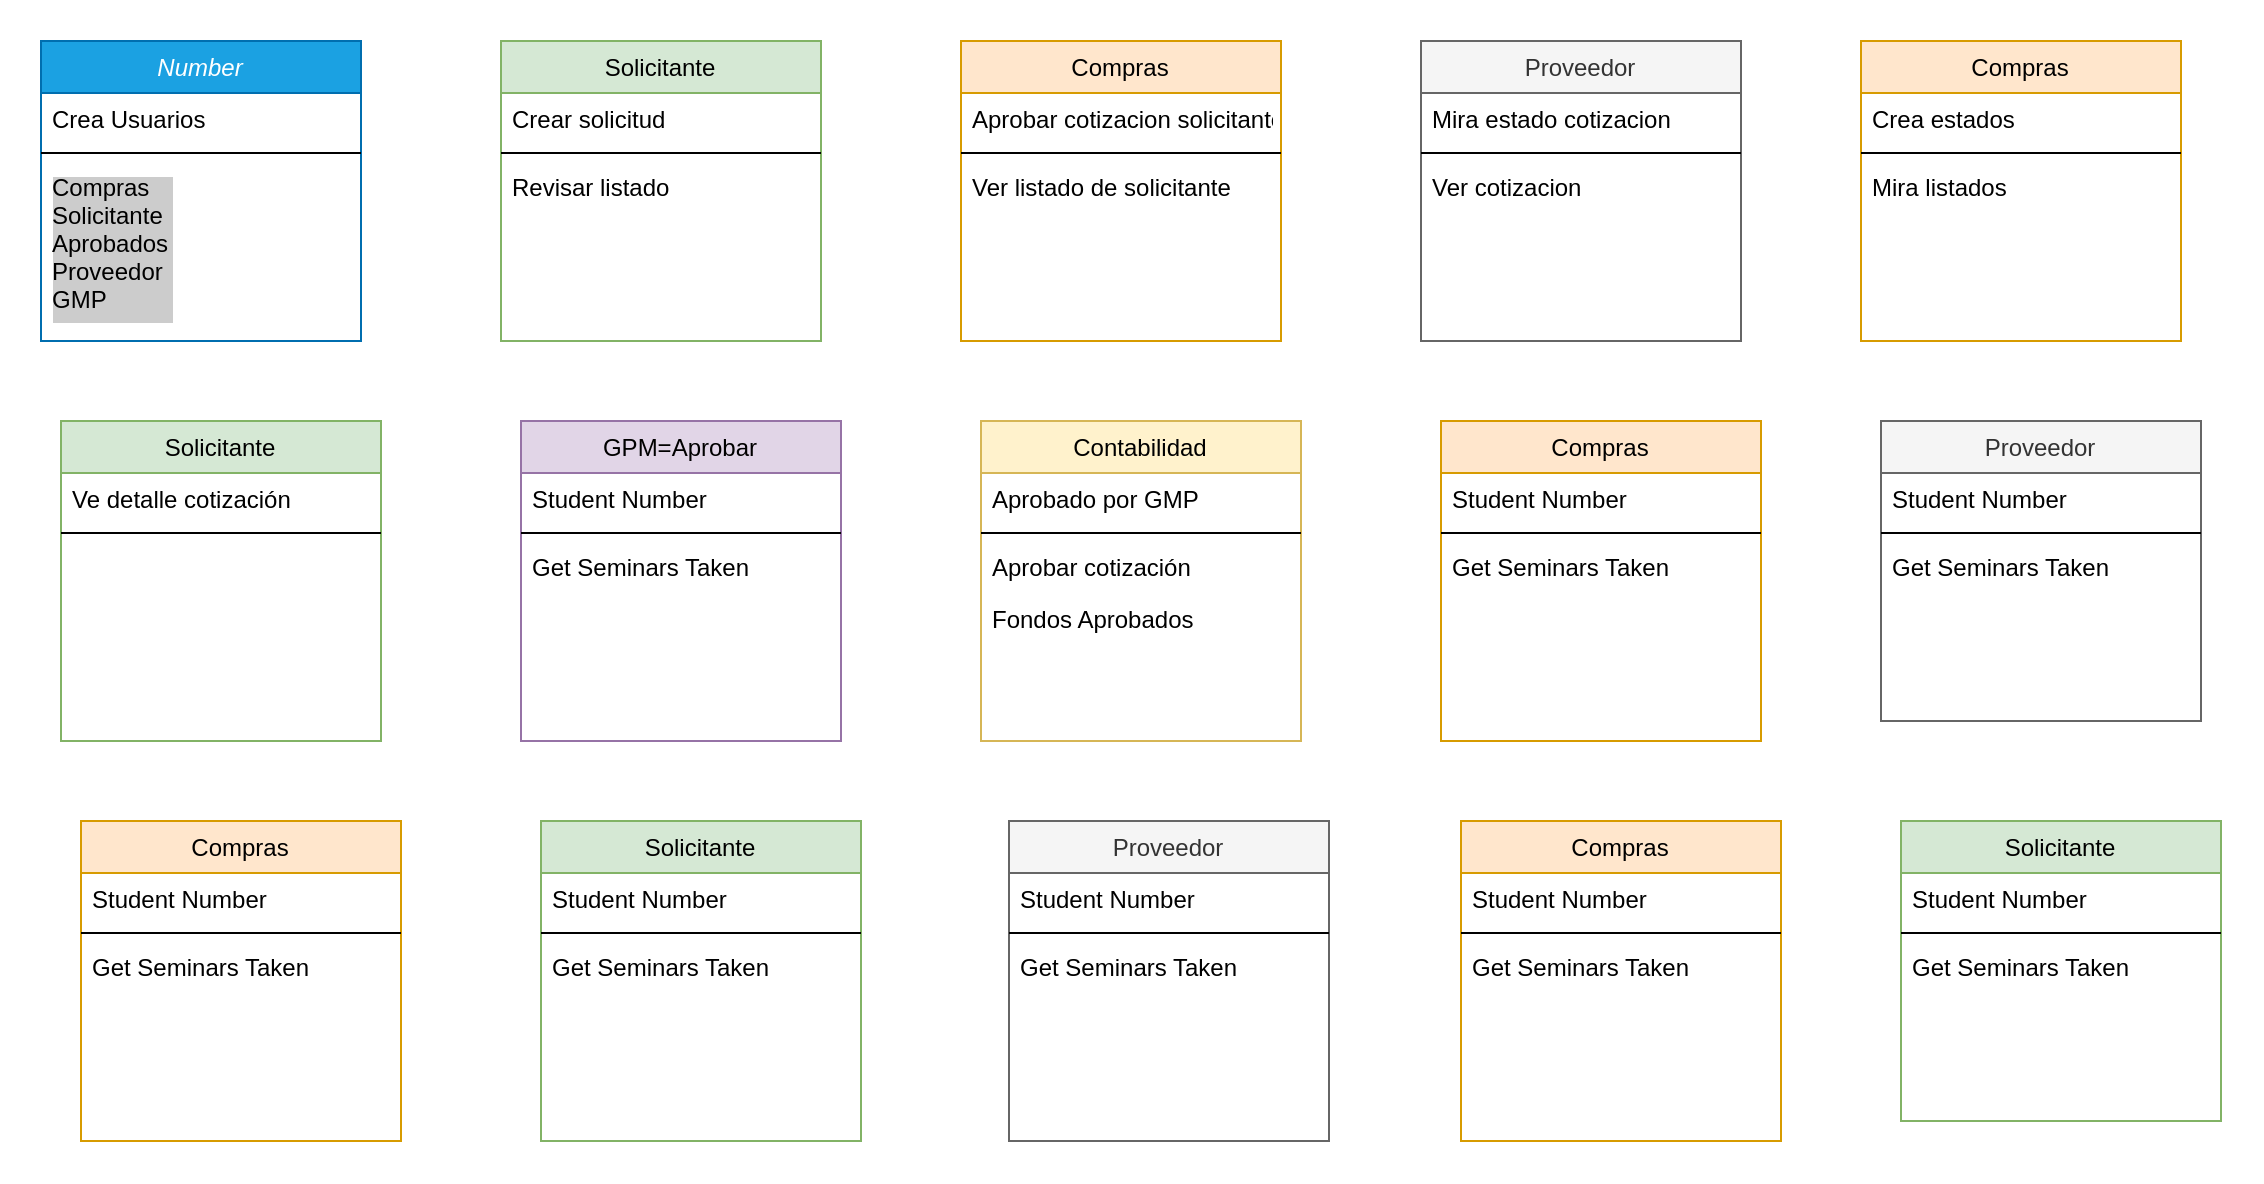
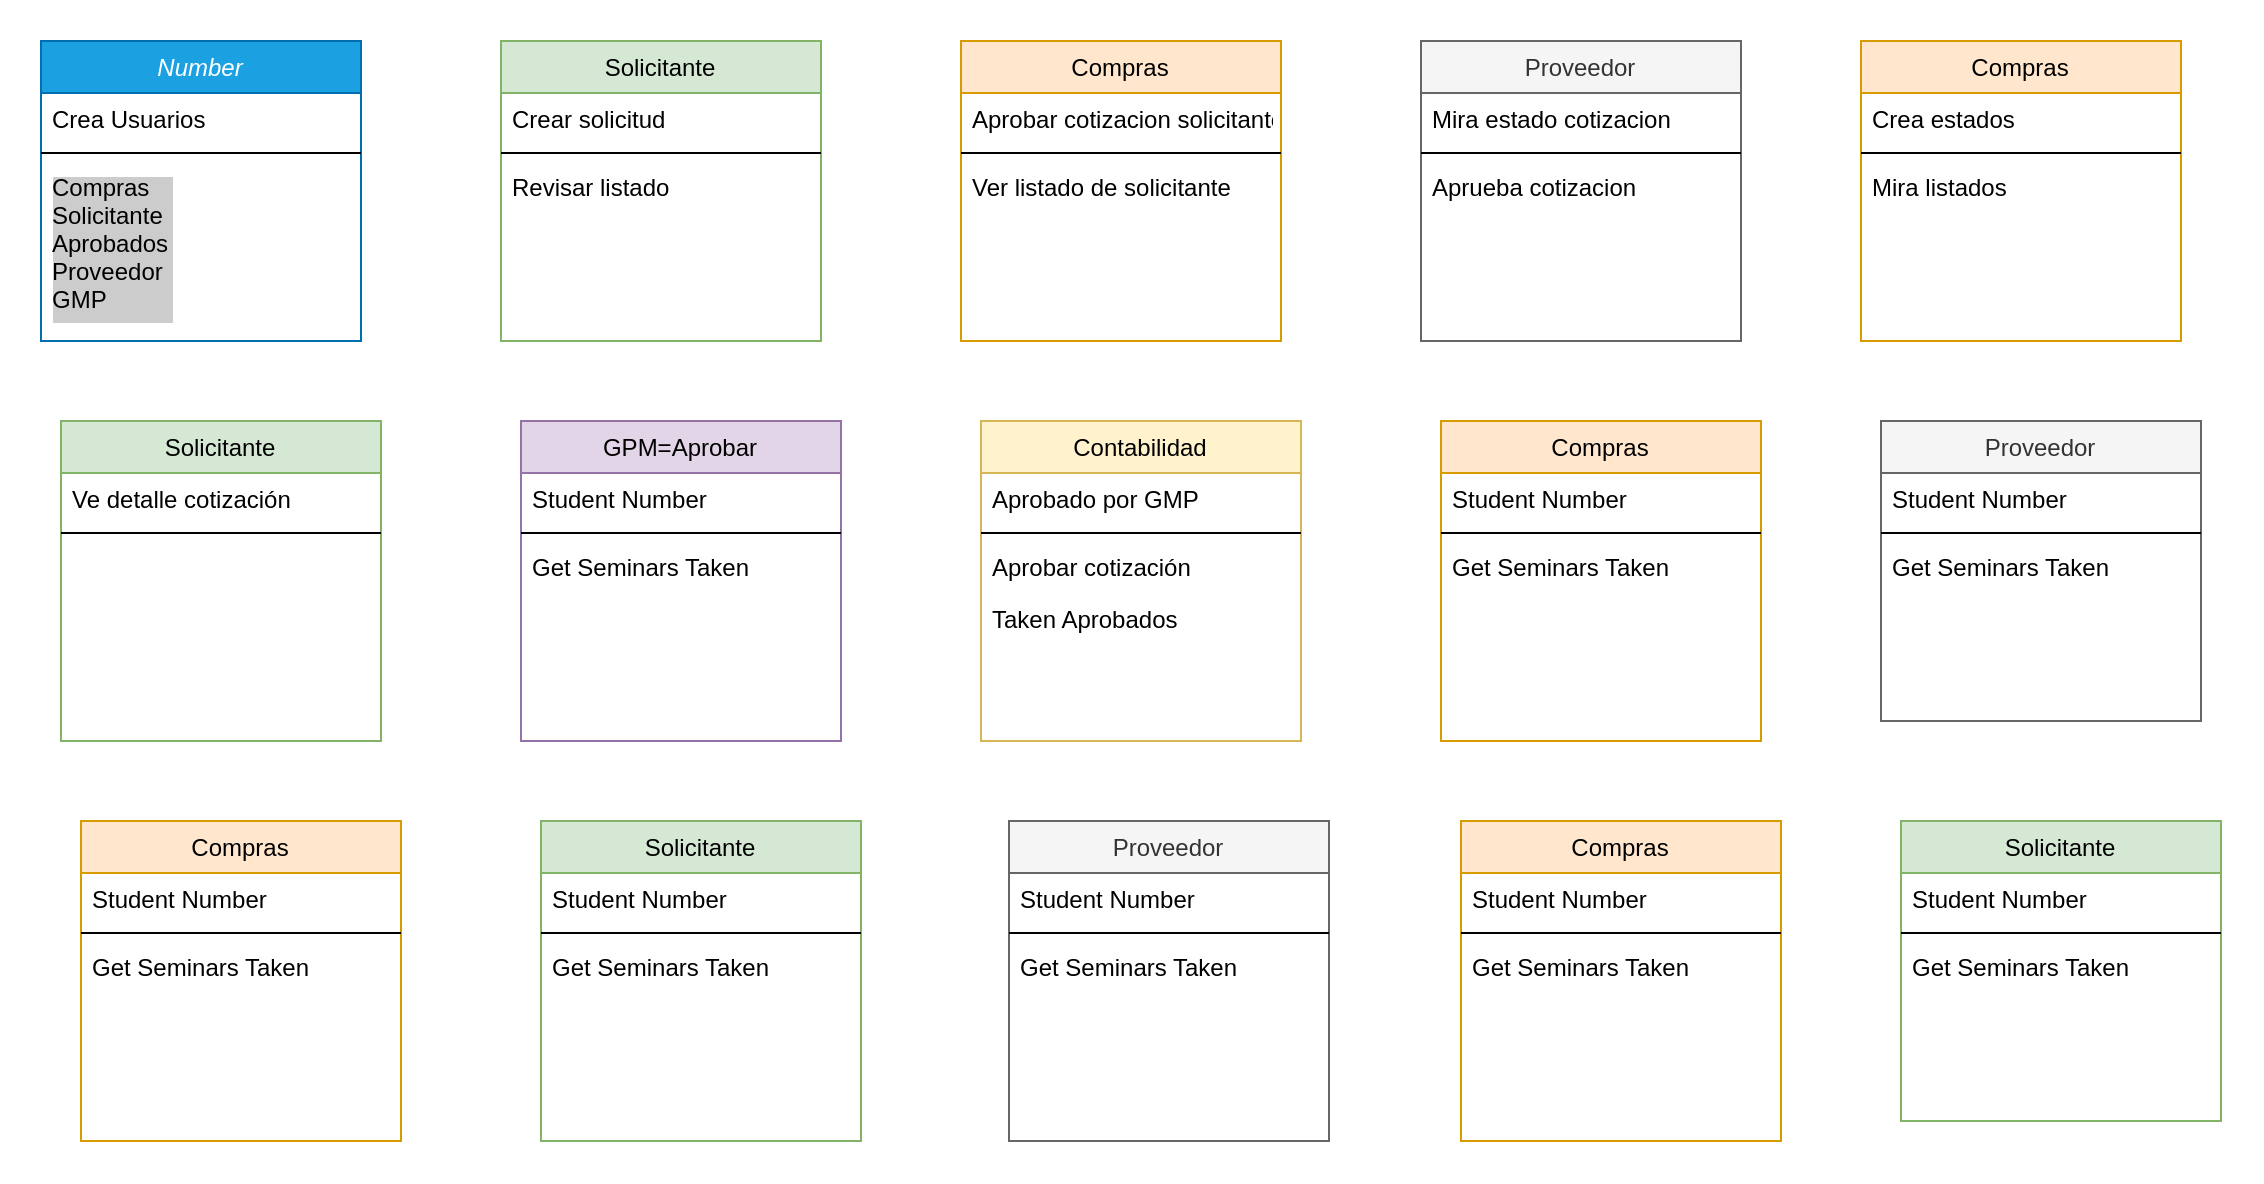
(1517, 188) -> (1544, 188)
(1096, 620) -> (1090, 620)
